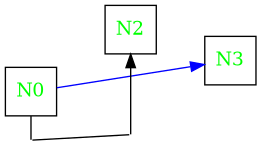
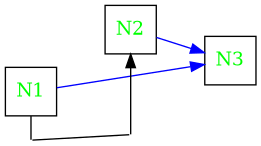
none -> (174, 43)
(31, 92) -> (31, 92)
